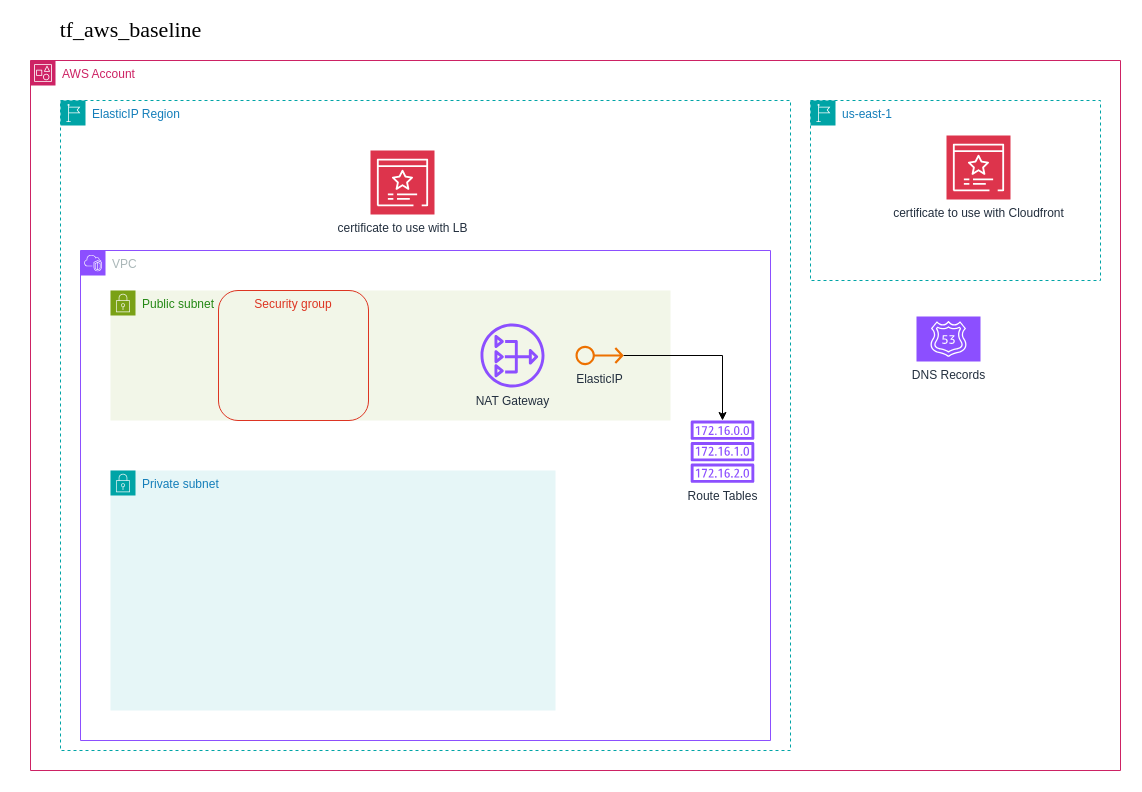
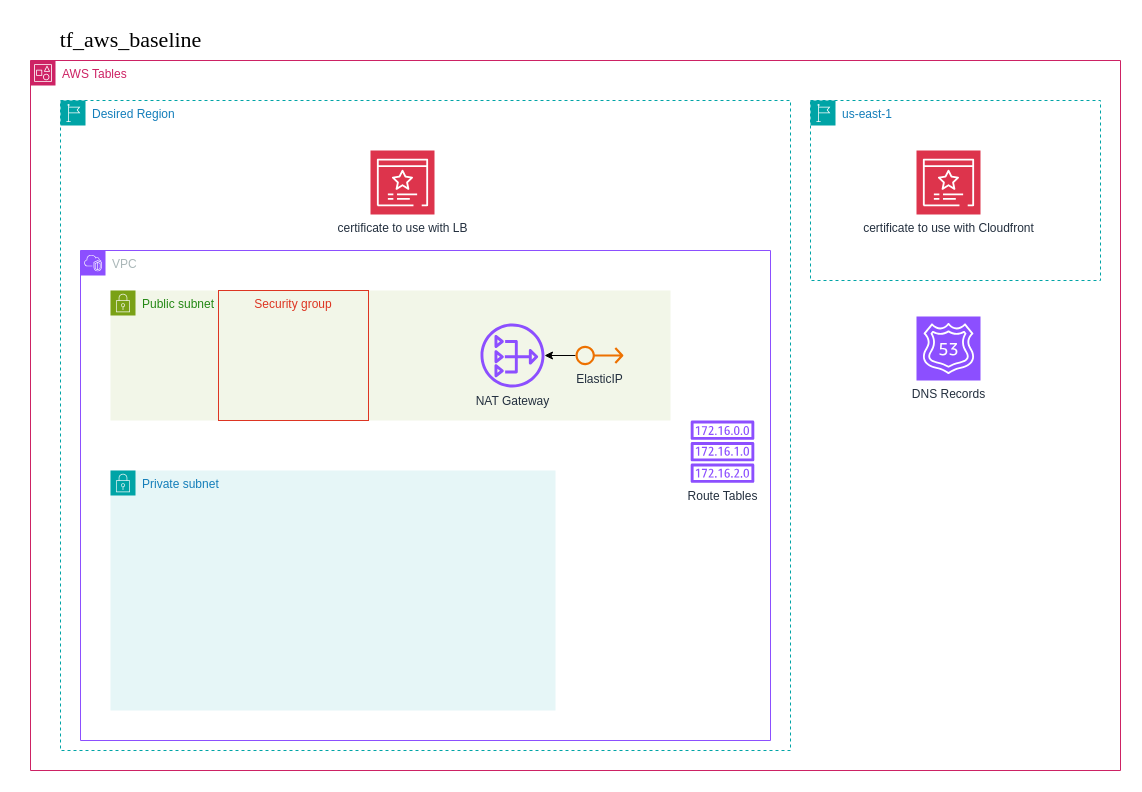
(131, 31) -> (131, 41)
(98, 75) -> (93, 75)
(140, 115) -> (135, 115)
(979, 168) -> (949, 183)
(949, 339) -> (949, 349)
(294, 356) -> (294, 356)
(702, 356) -> (557, 356)
